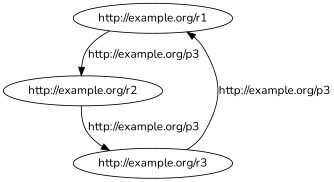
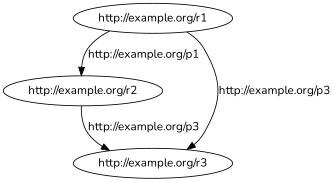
(144, 55) -> (144, 55)
(218, 95) -> (218, 87)
